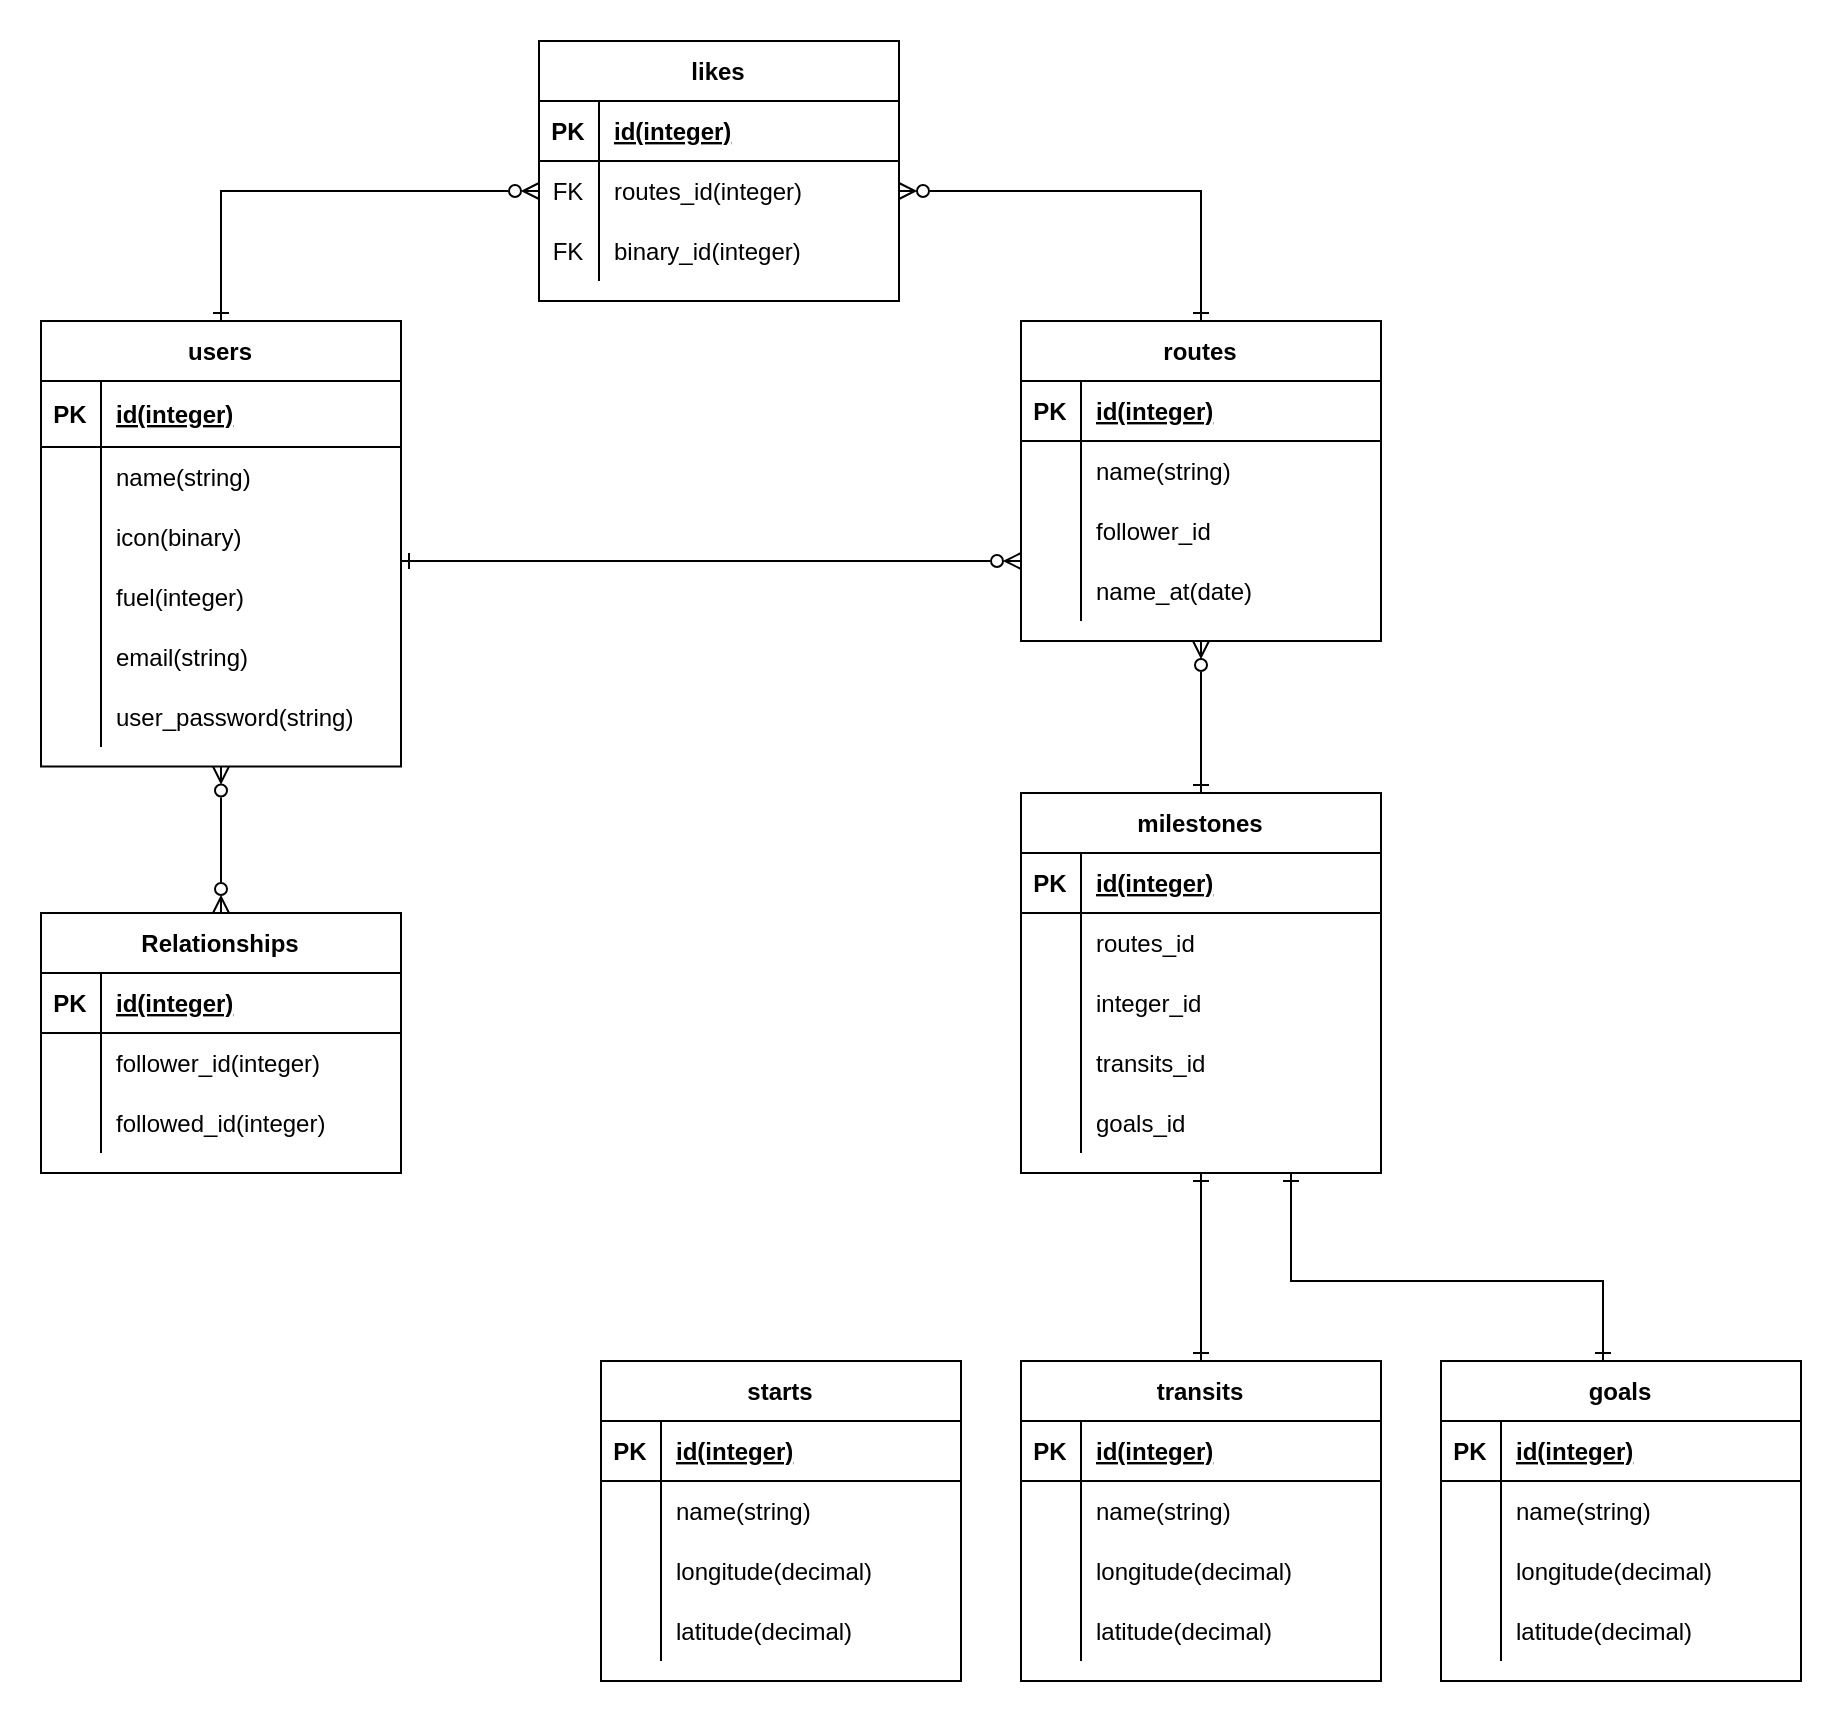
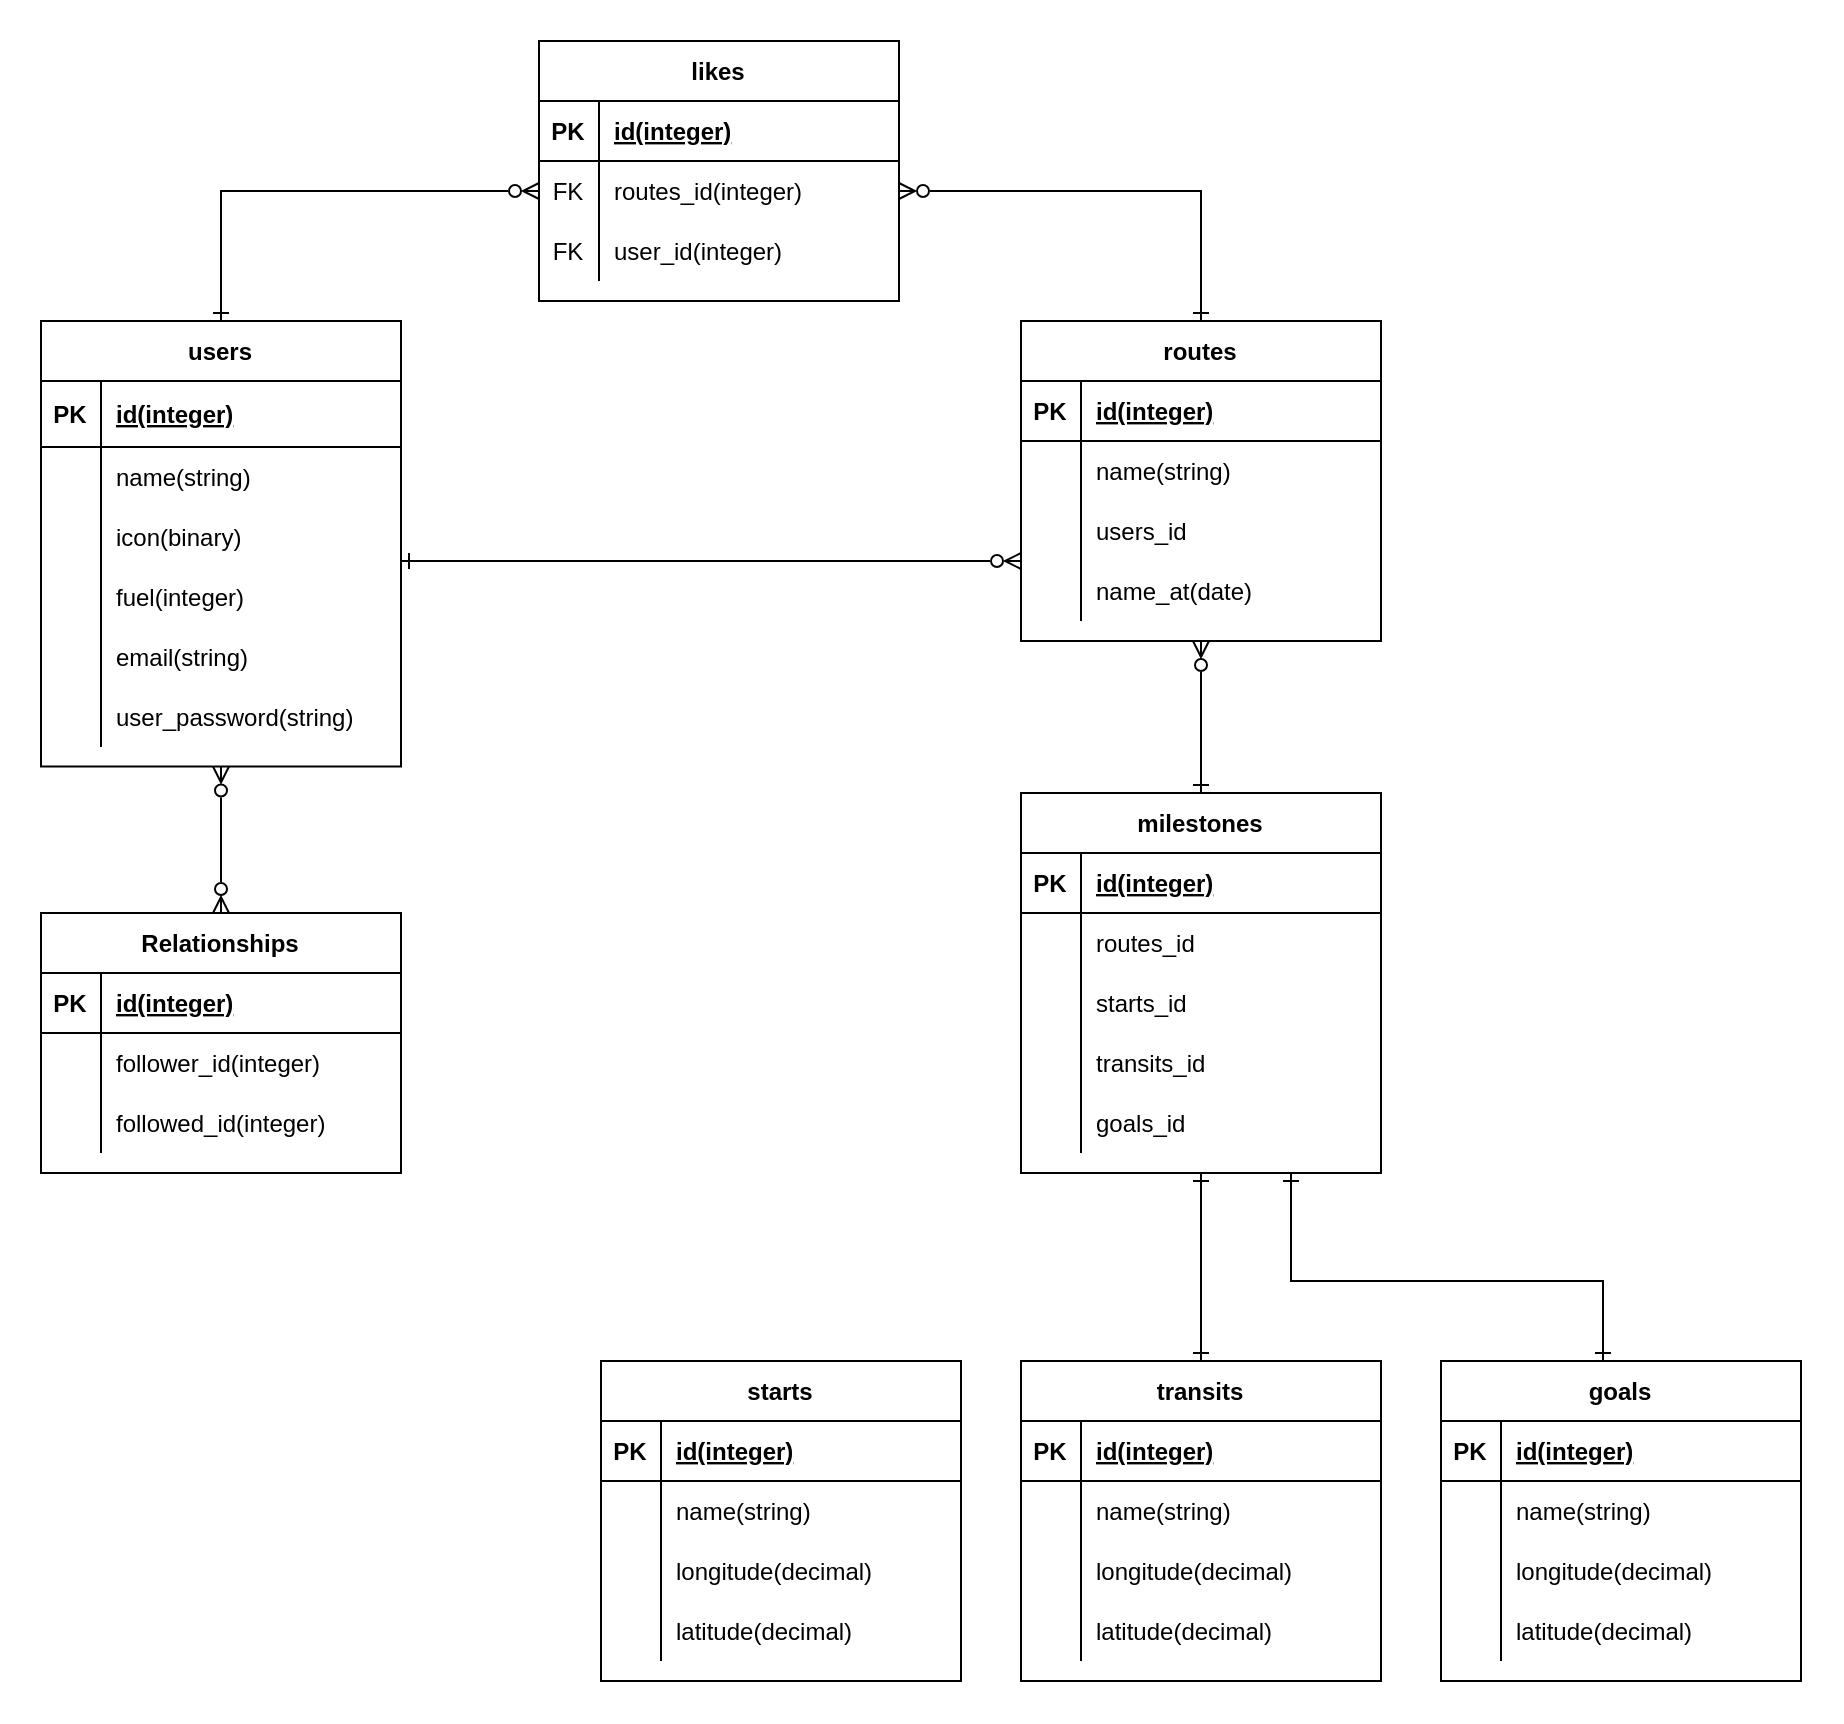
(726, 252) -> (715, 252)
(1161, 532) -> (1147, 532)
(1157, 1004) -> (1153, 1004)
